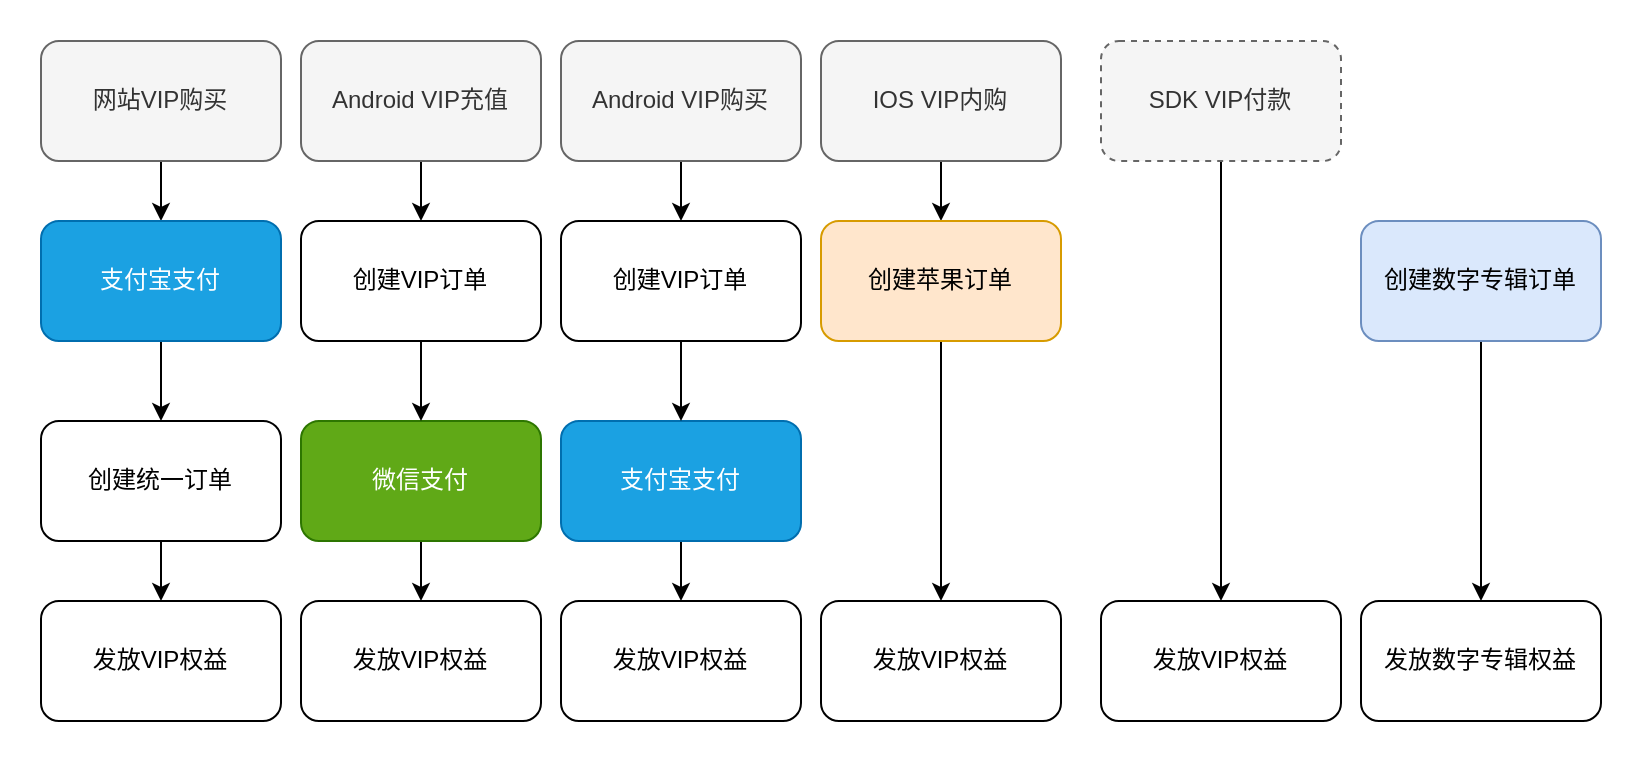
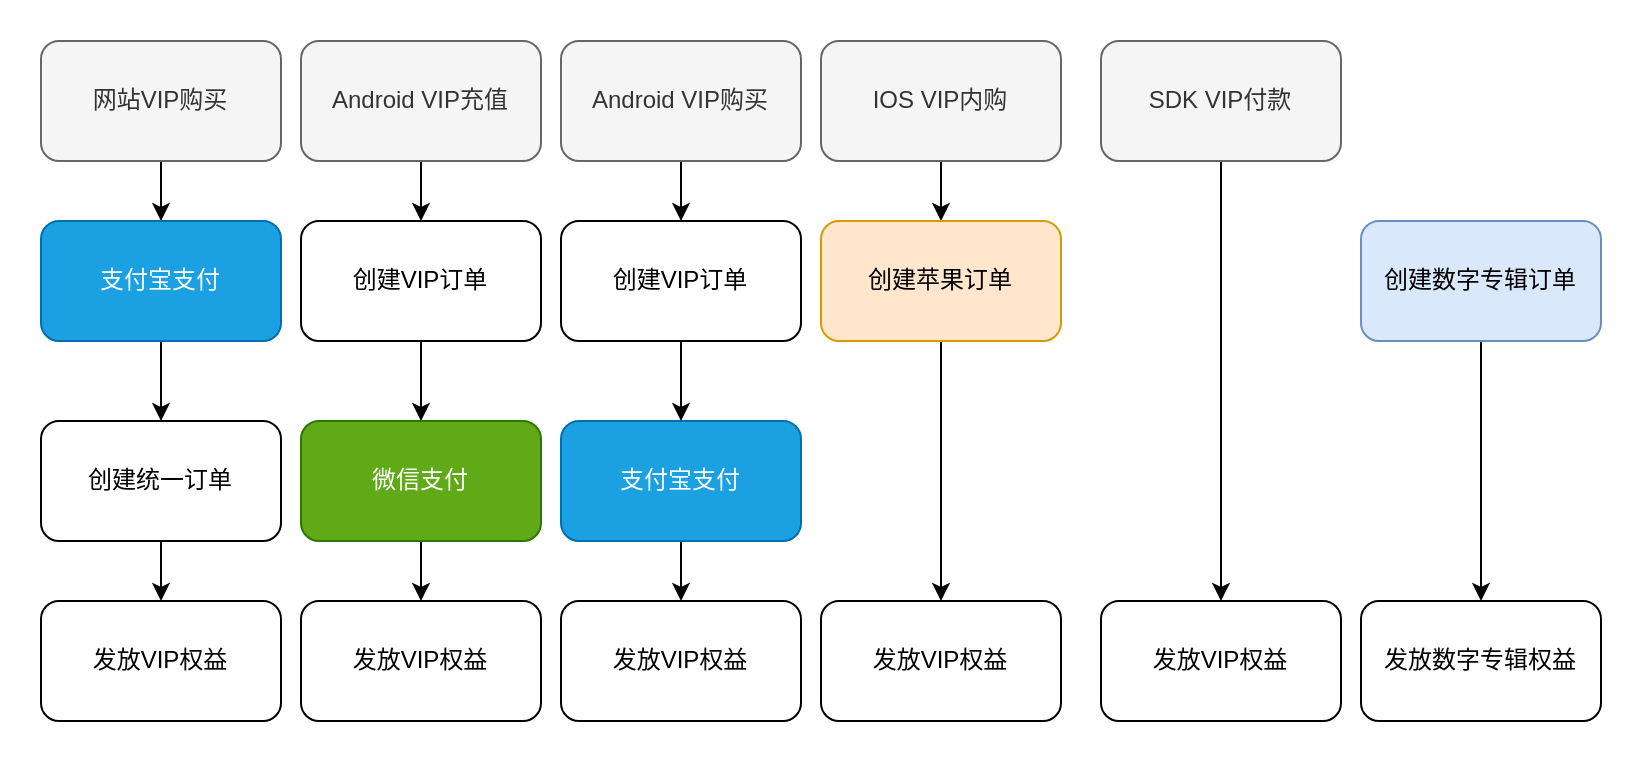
(1221, 101) -> (1221, 101)
